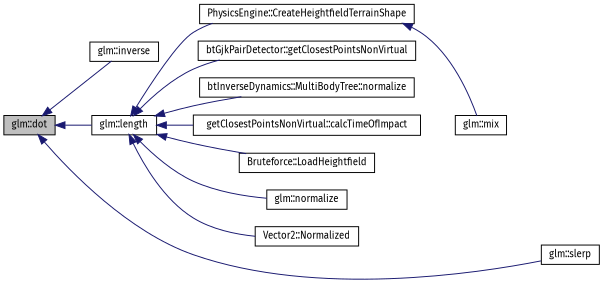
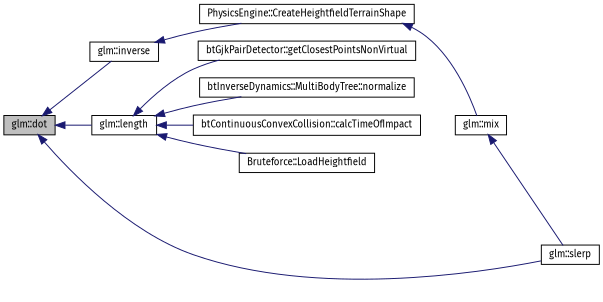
(168, 59) -> (203, 30)
(307, 125) -> (307, 125)
none -> (528, 194)
(307, 200) -> none
(307, 236) -> none
